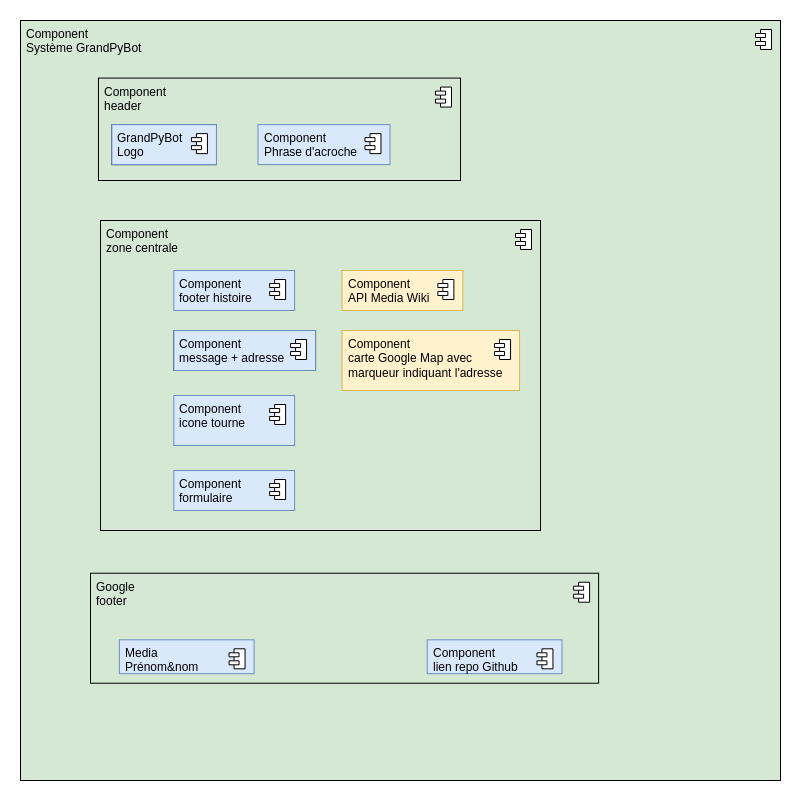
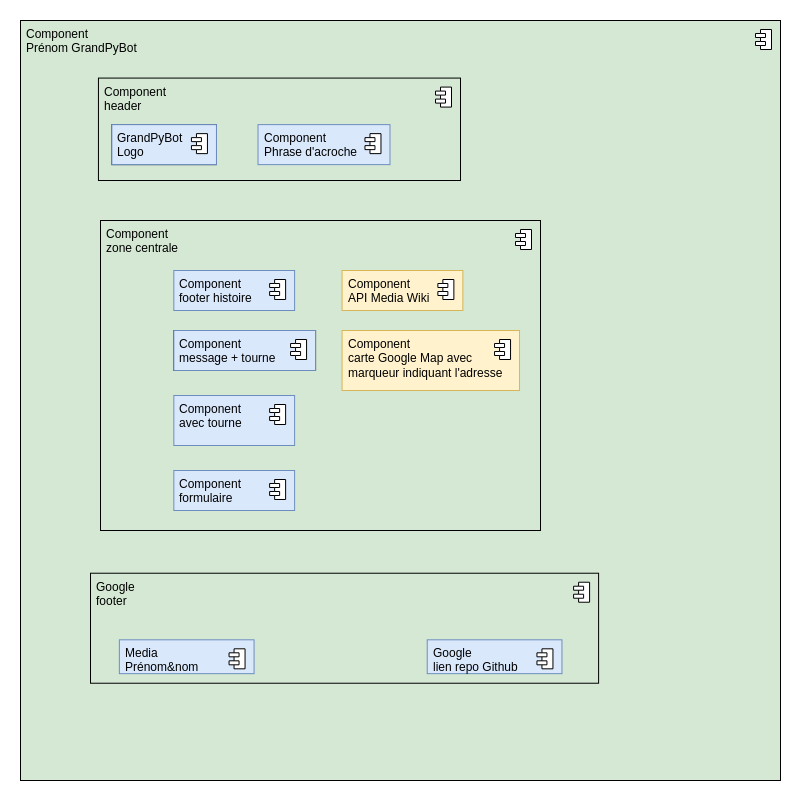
(85, 42) -> (82, 42)
(234, 352) -> (230, 352)
(217, 417) -> (215, 417)
(479, 661) -> (479, 661)
